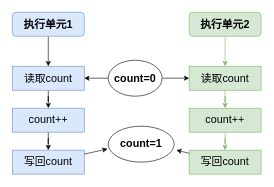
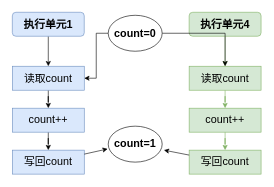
(225, 24) -> (225, 24)
(135, 78) -> (135, 33)
(141, 144) -> (135, 144)
